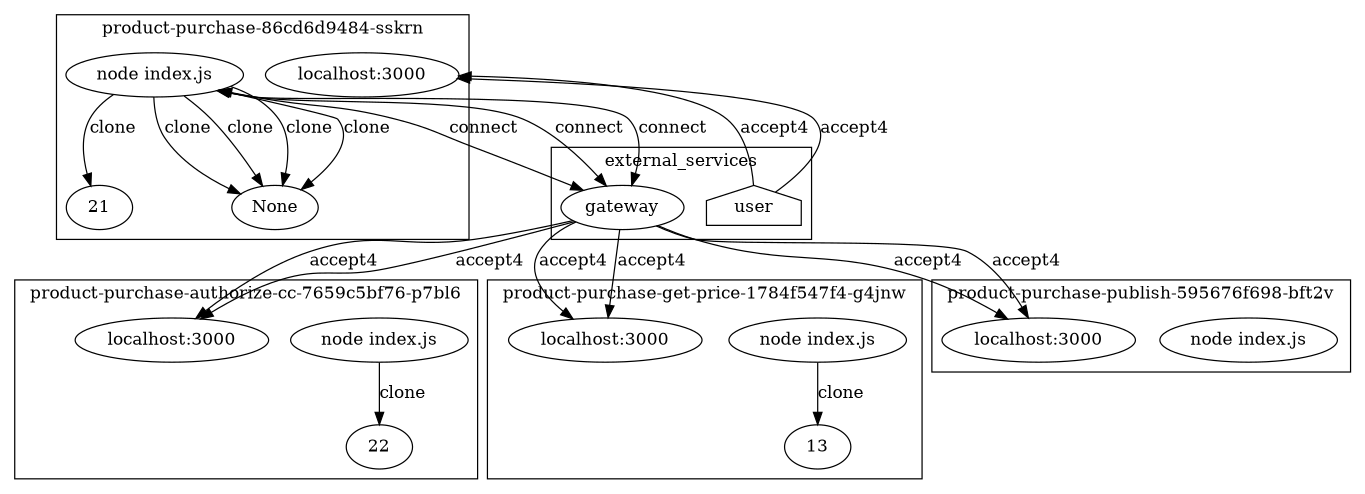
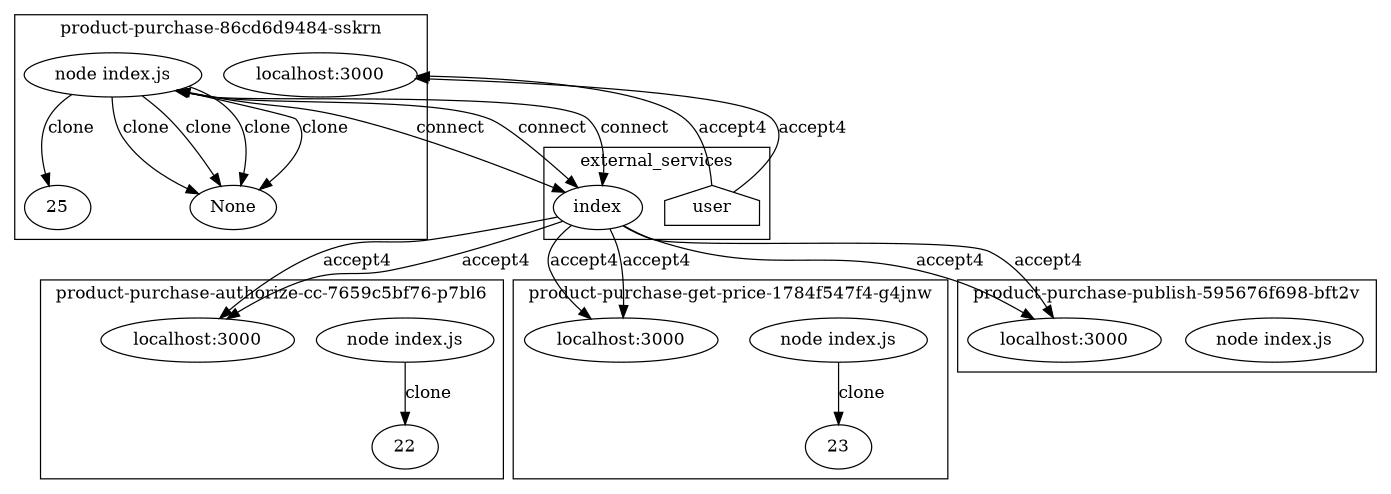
(99, 207) -> (58, 207)
(622, 207) -> (598, 207)
(818, 447) -> (839, 447)
